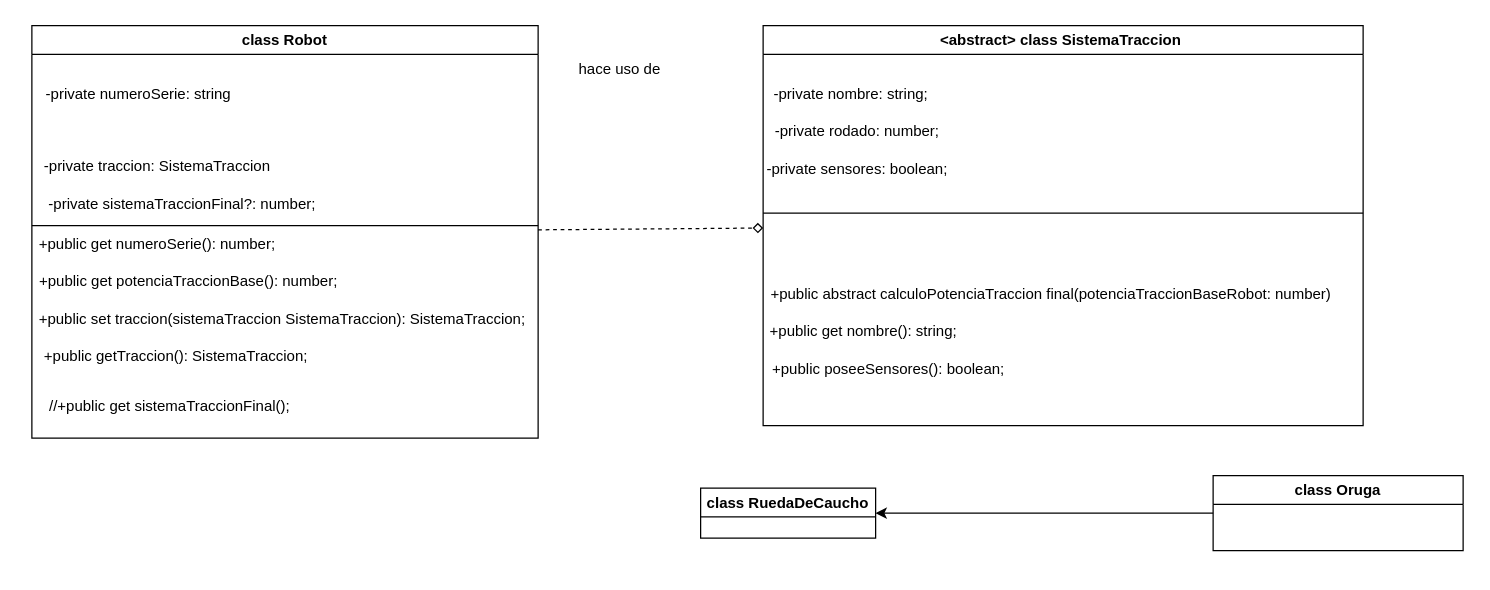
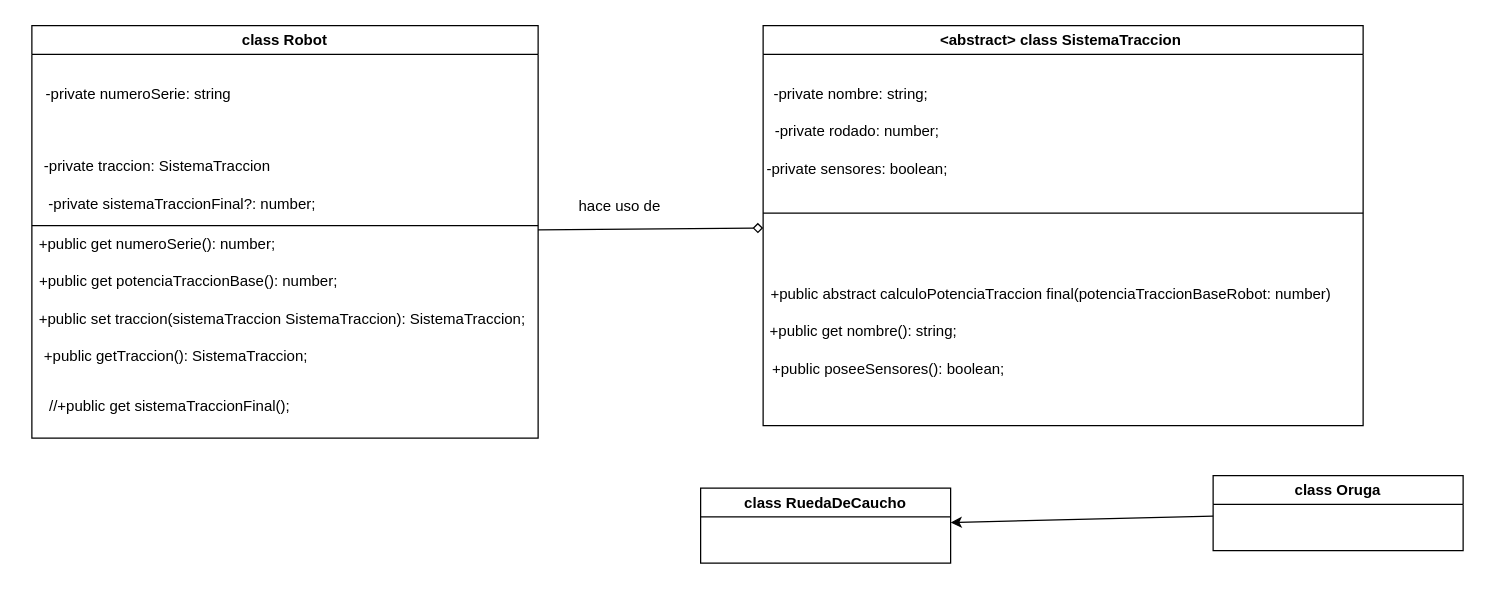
(619, 69) -> (619, 207)
(646, 229) -> (646, 229)
(788, 513) -> (826, 526)
